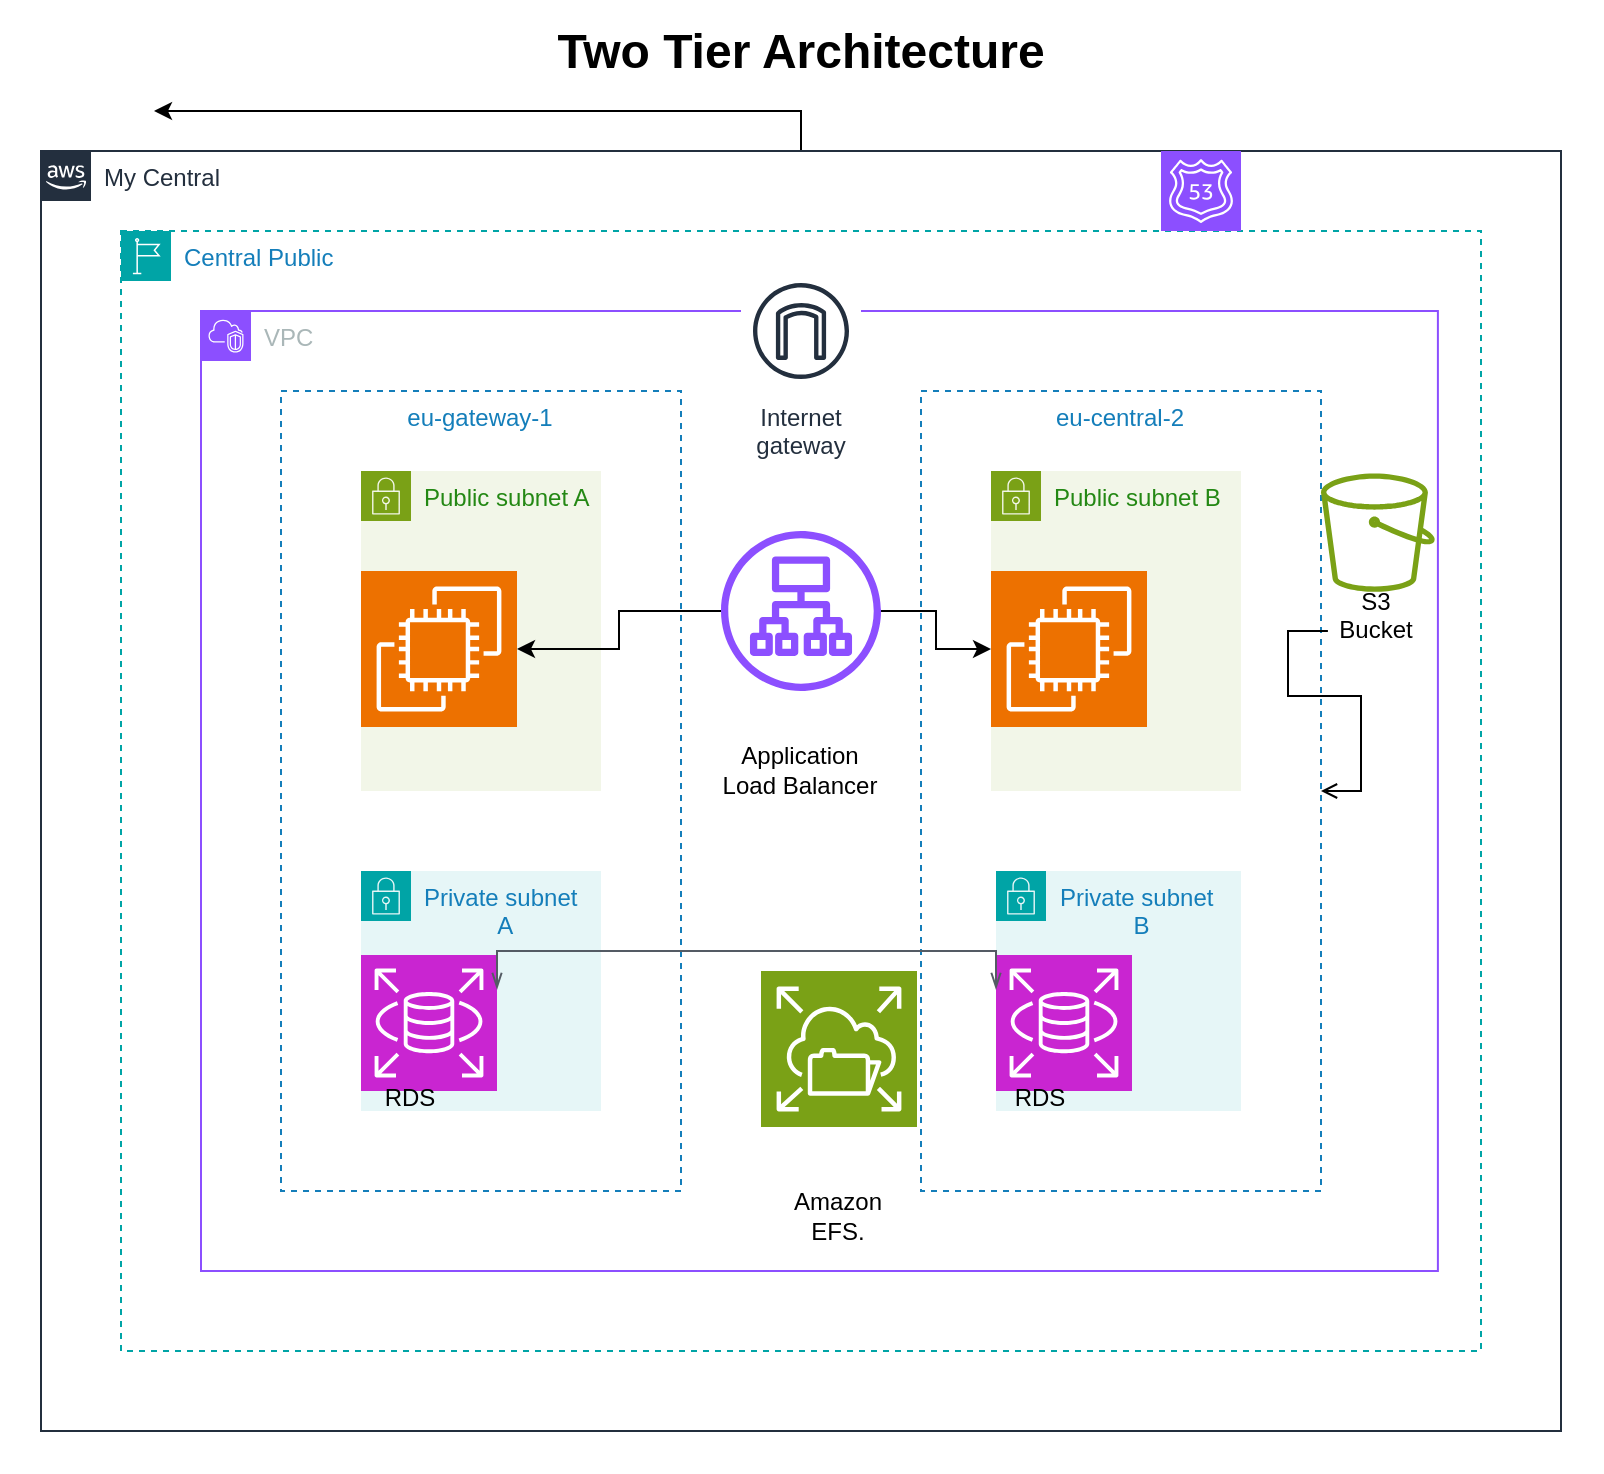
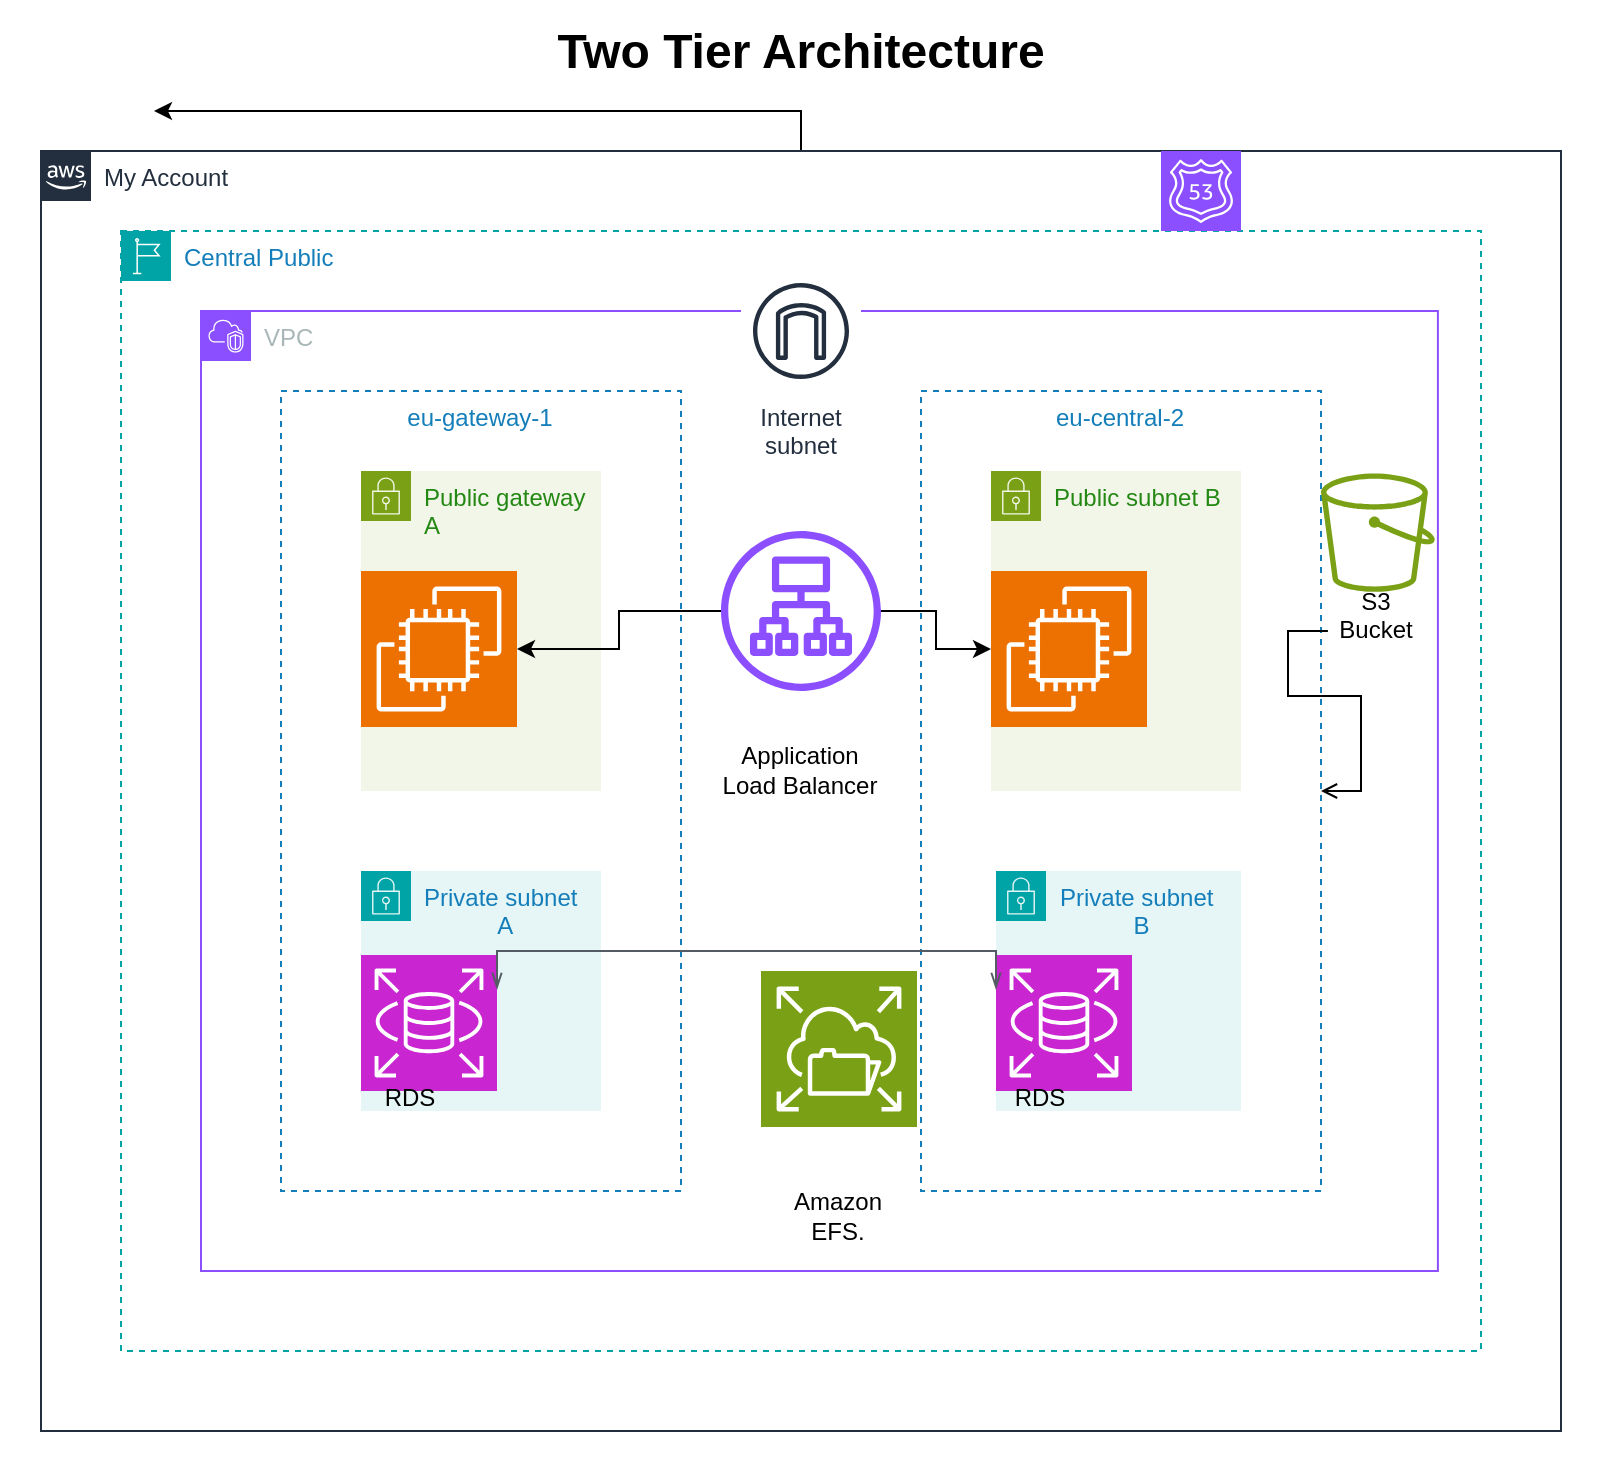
(166, 179) -> (169, 179)
(802, 434) -> (802, 434)
(513, 514) -> (513, 514)
